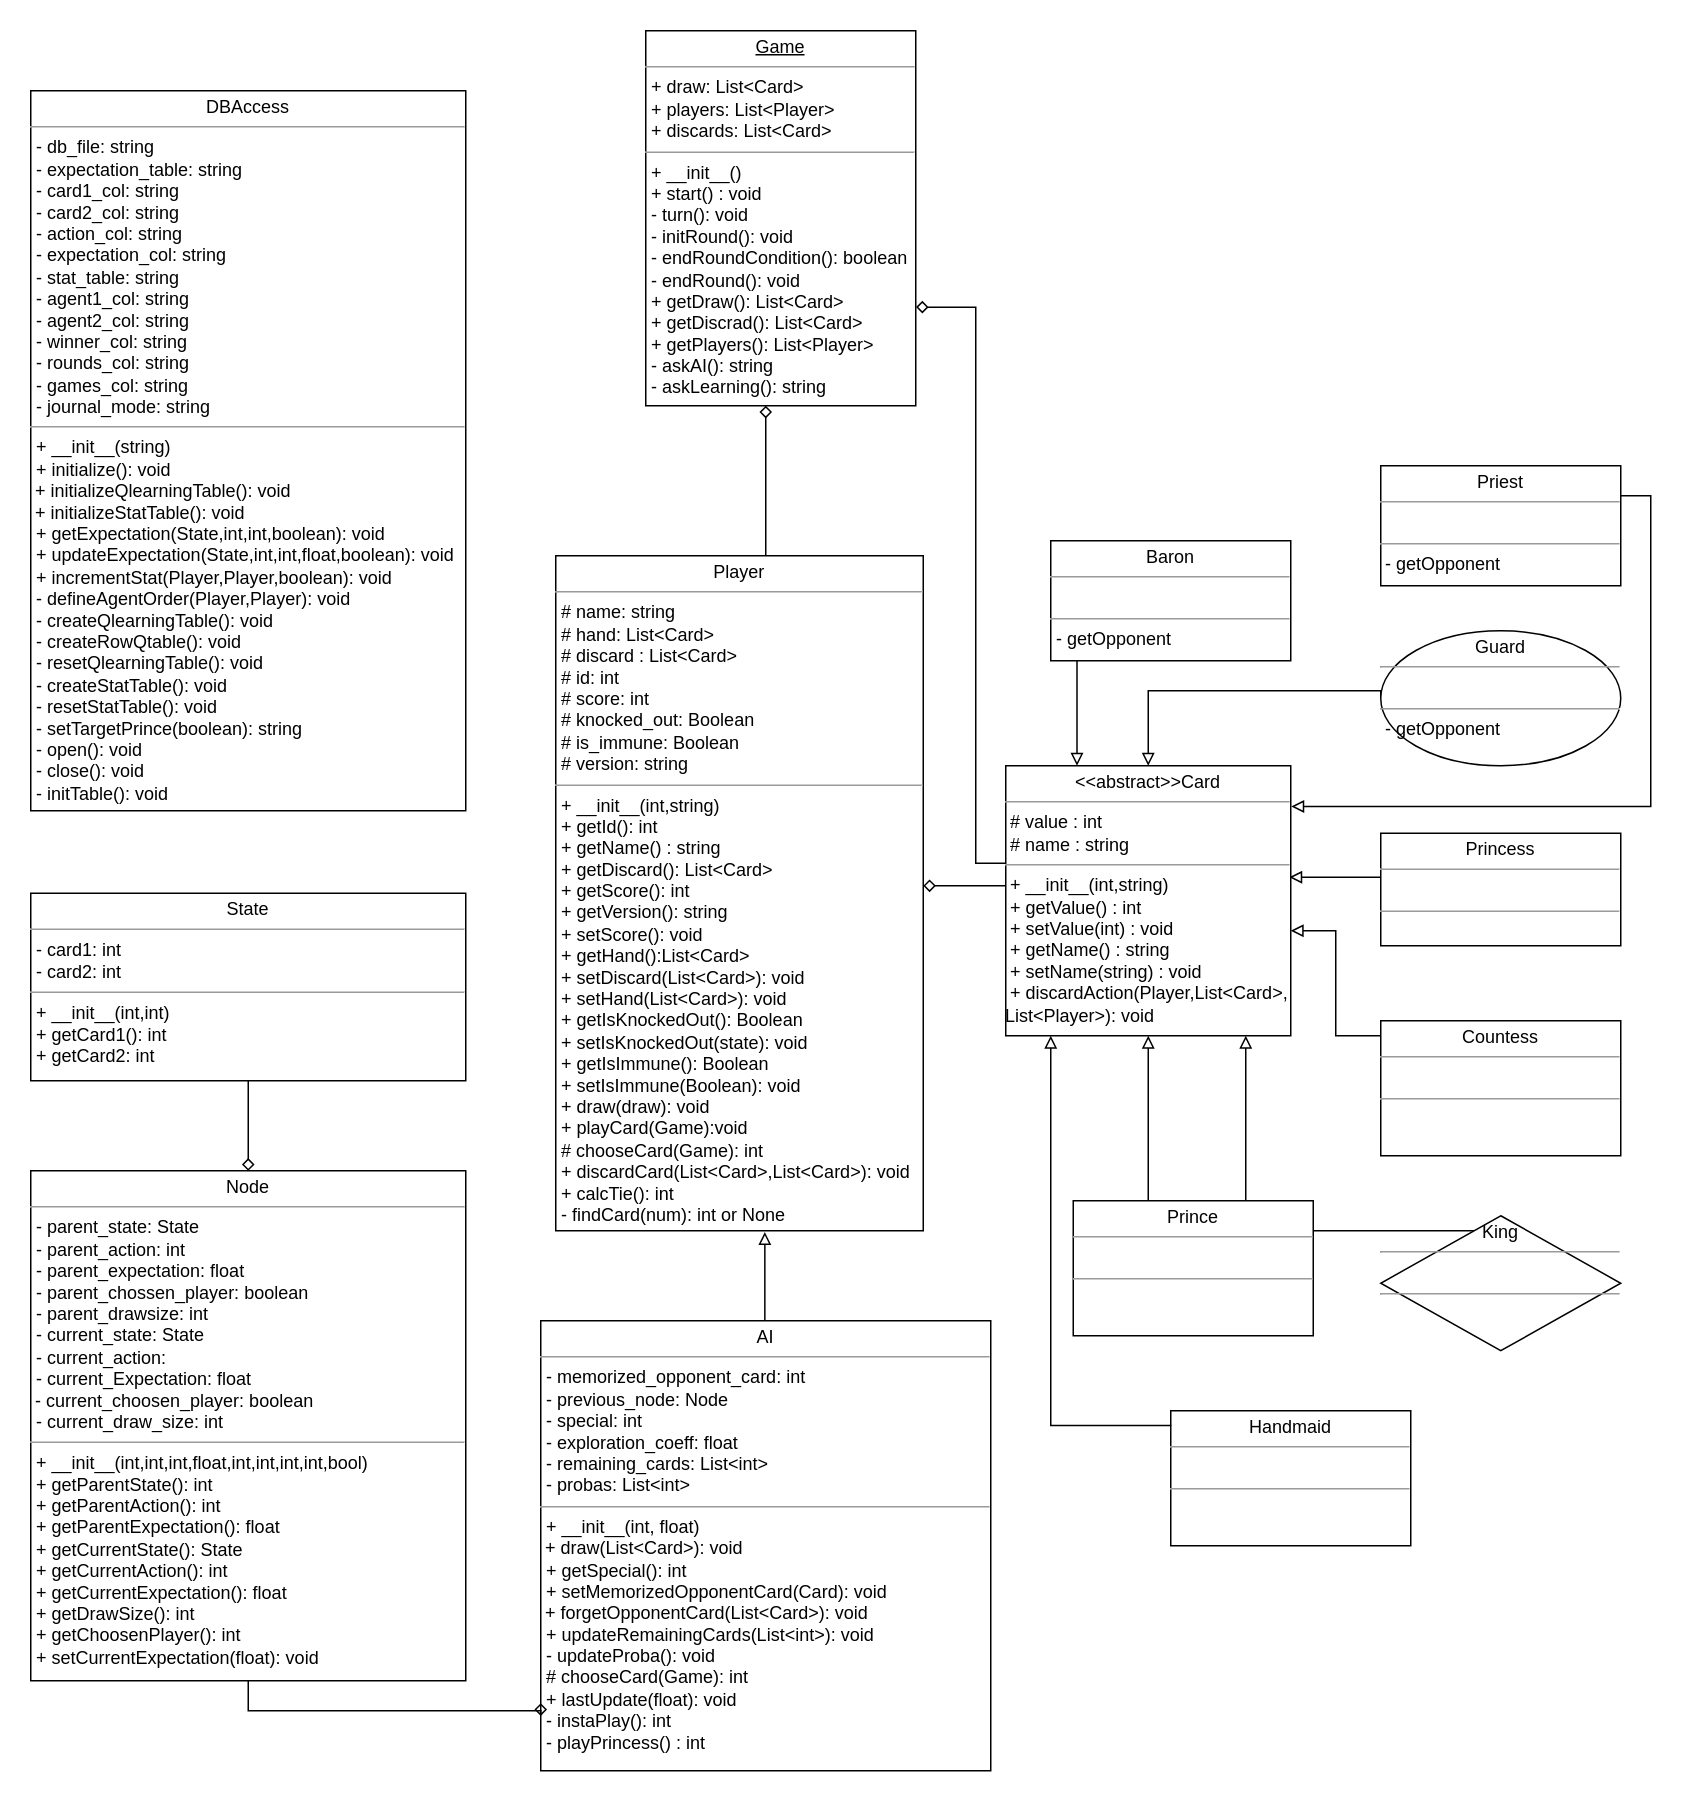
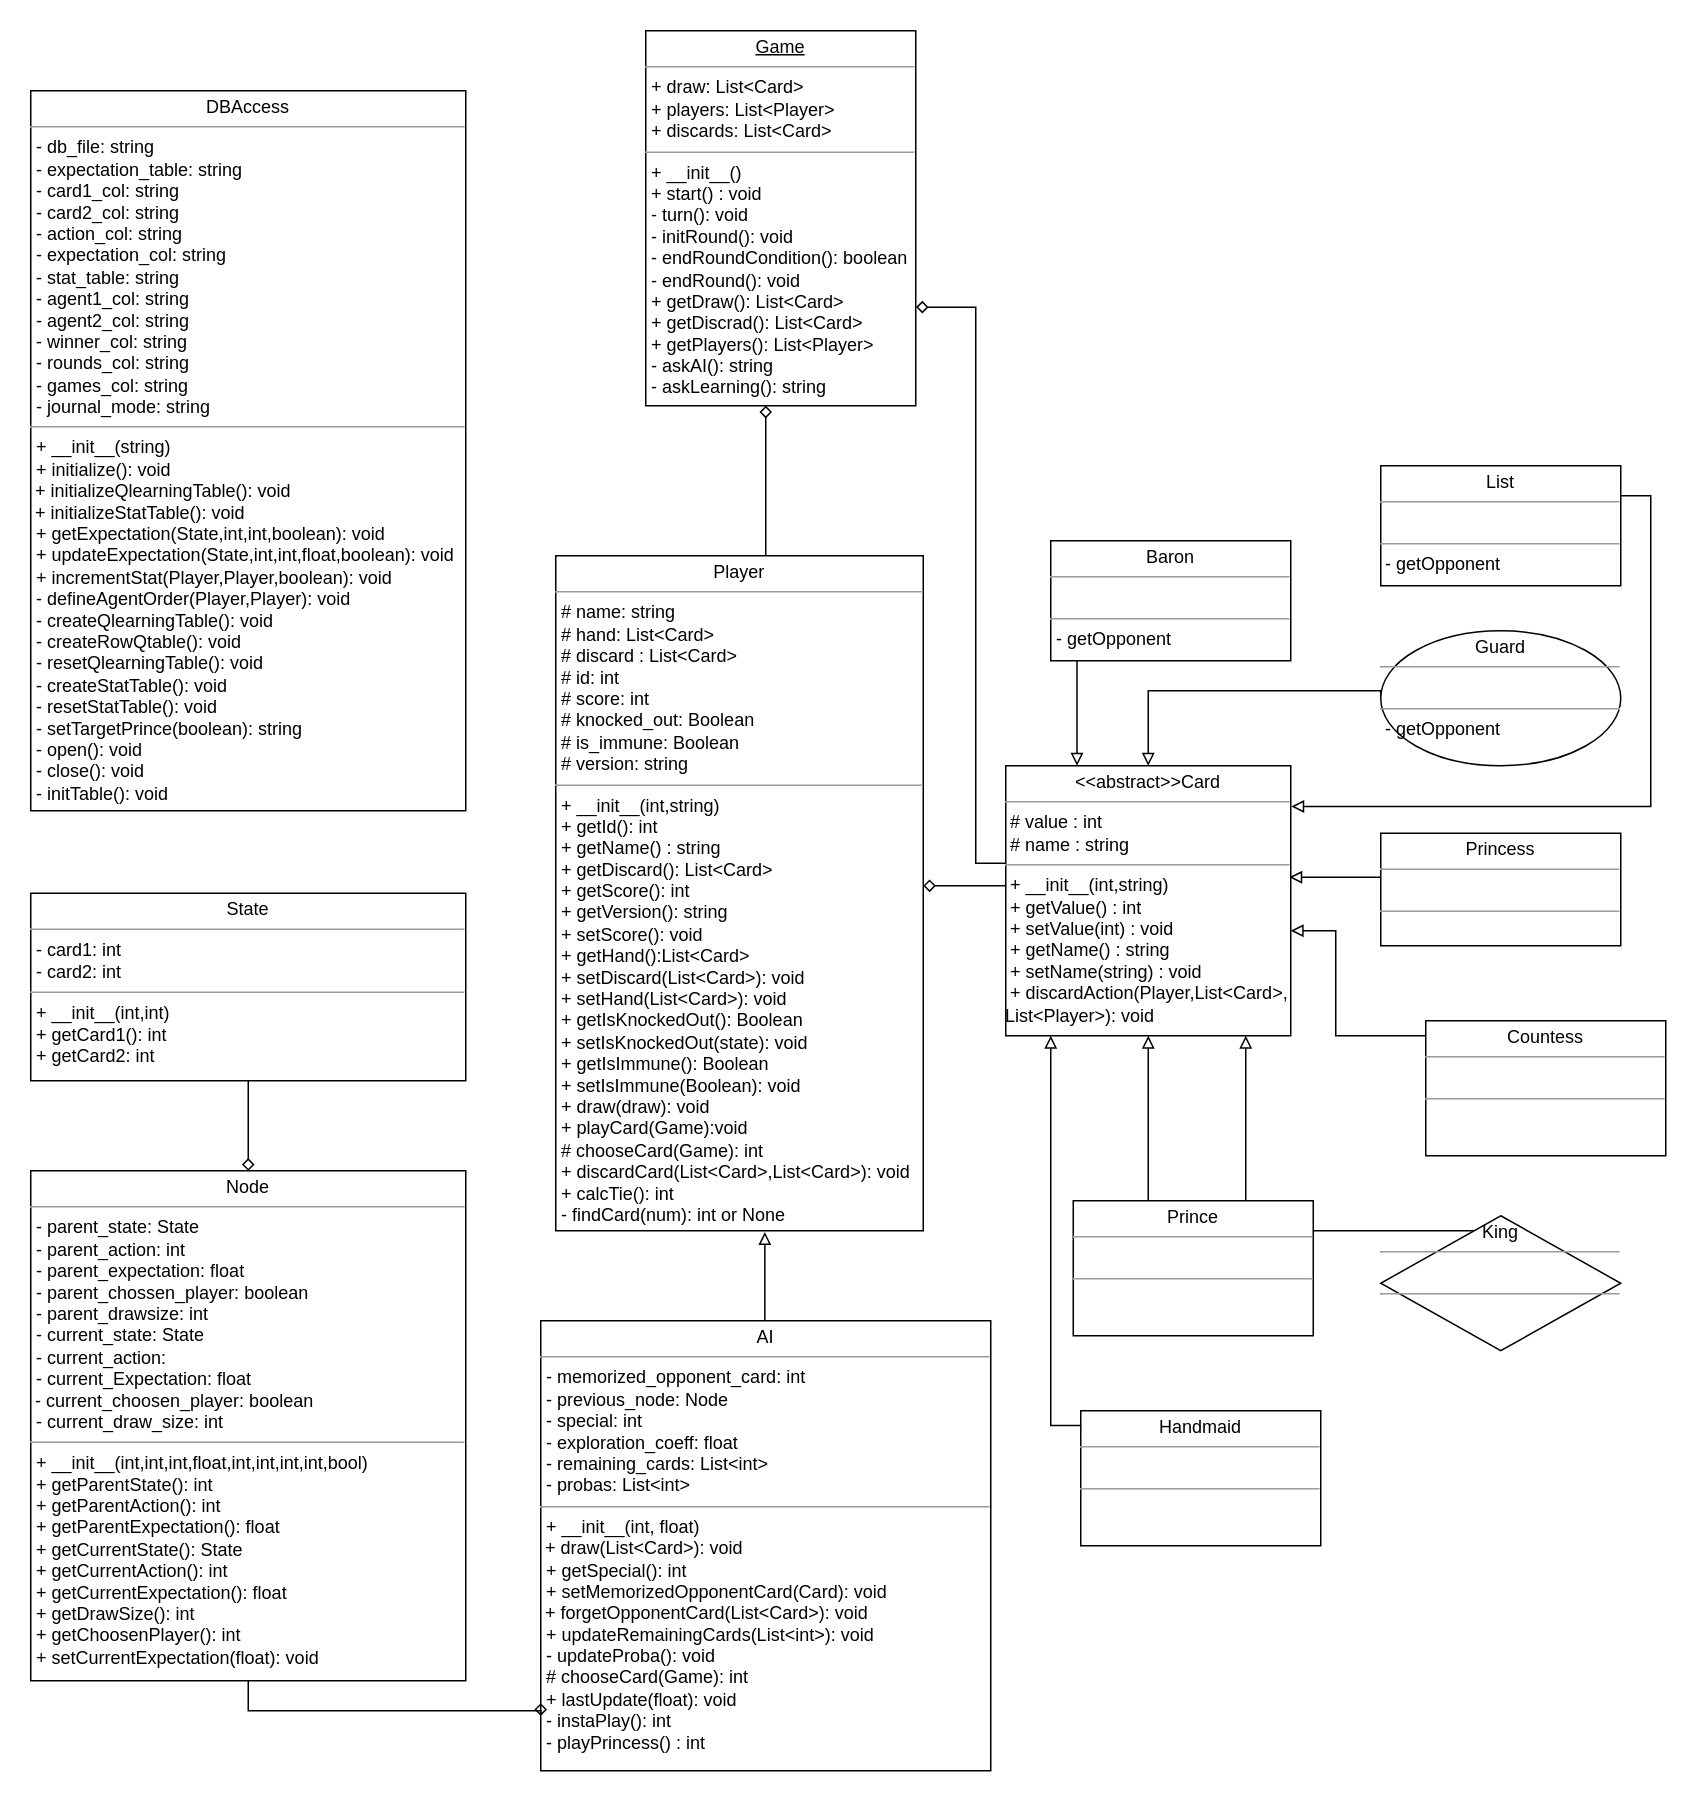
(1444, 487) -> (1444, 487)
(1501, 1088) -> (1546, 1088)
(1291, 1478) -> (1201, 1478)
